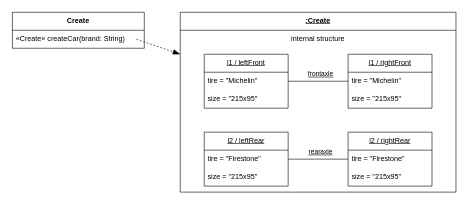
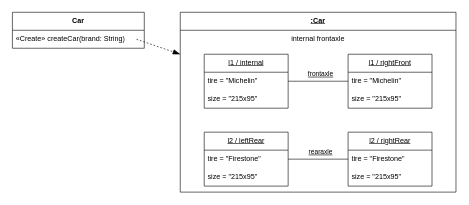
(78, 21) -> (78, 21)
(318, 21) -> (318, 21)
(318, 39) -> (318, 39)
(246, 63) -> (246, 63)
